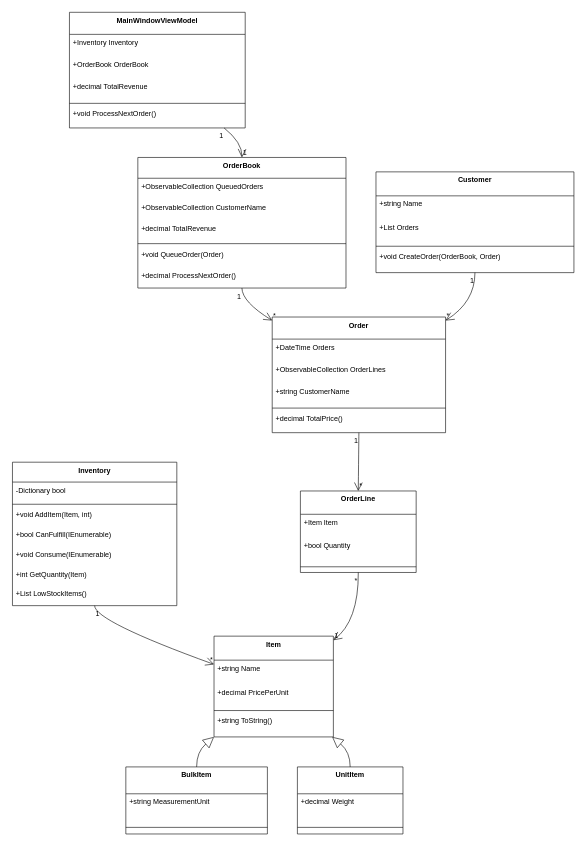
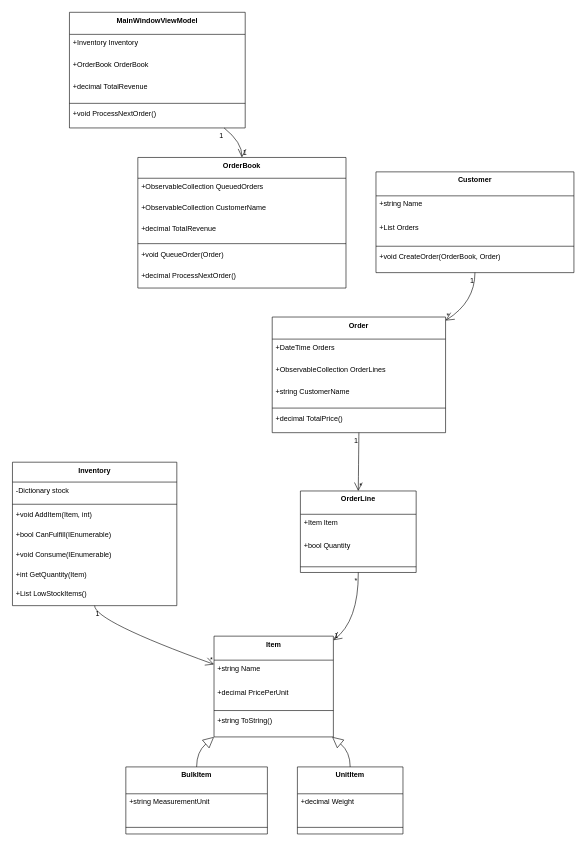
(253, 307) -> none
(44, 490) -> (47, 490)
